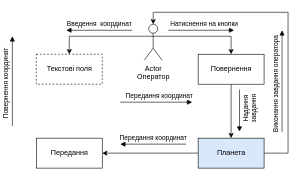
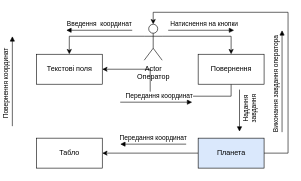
(69, 69) -> (69, 69)
(231, 132) -> (107, 69)
(70, 153) -> (70, 153)
